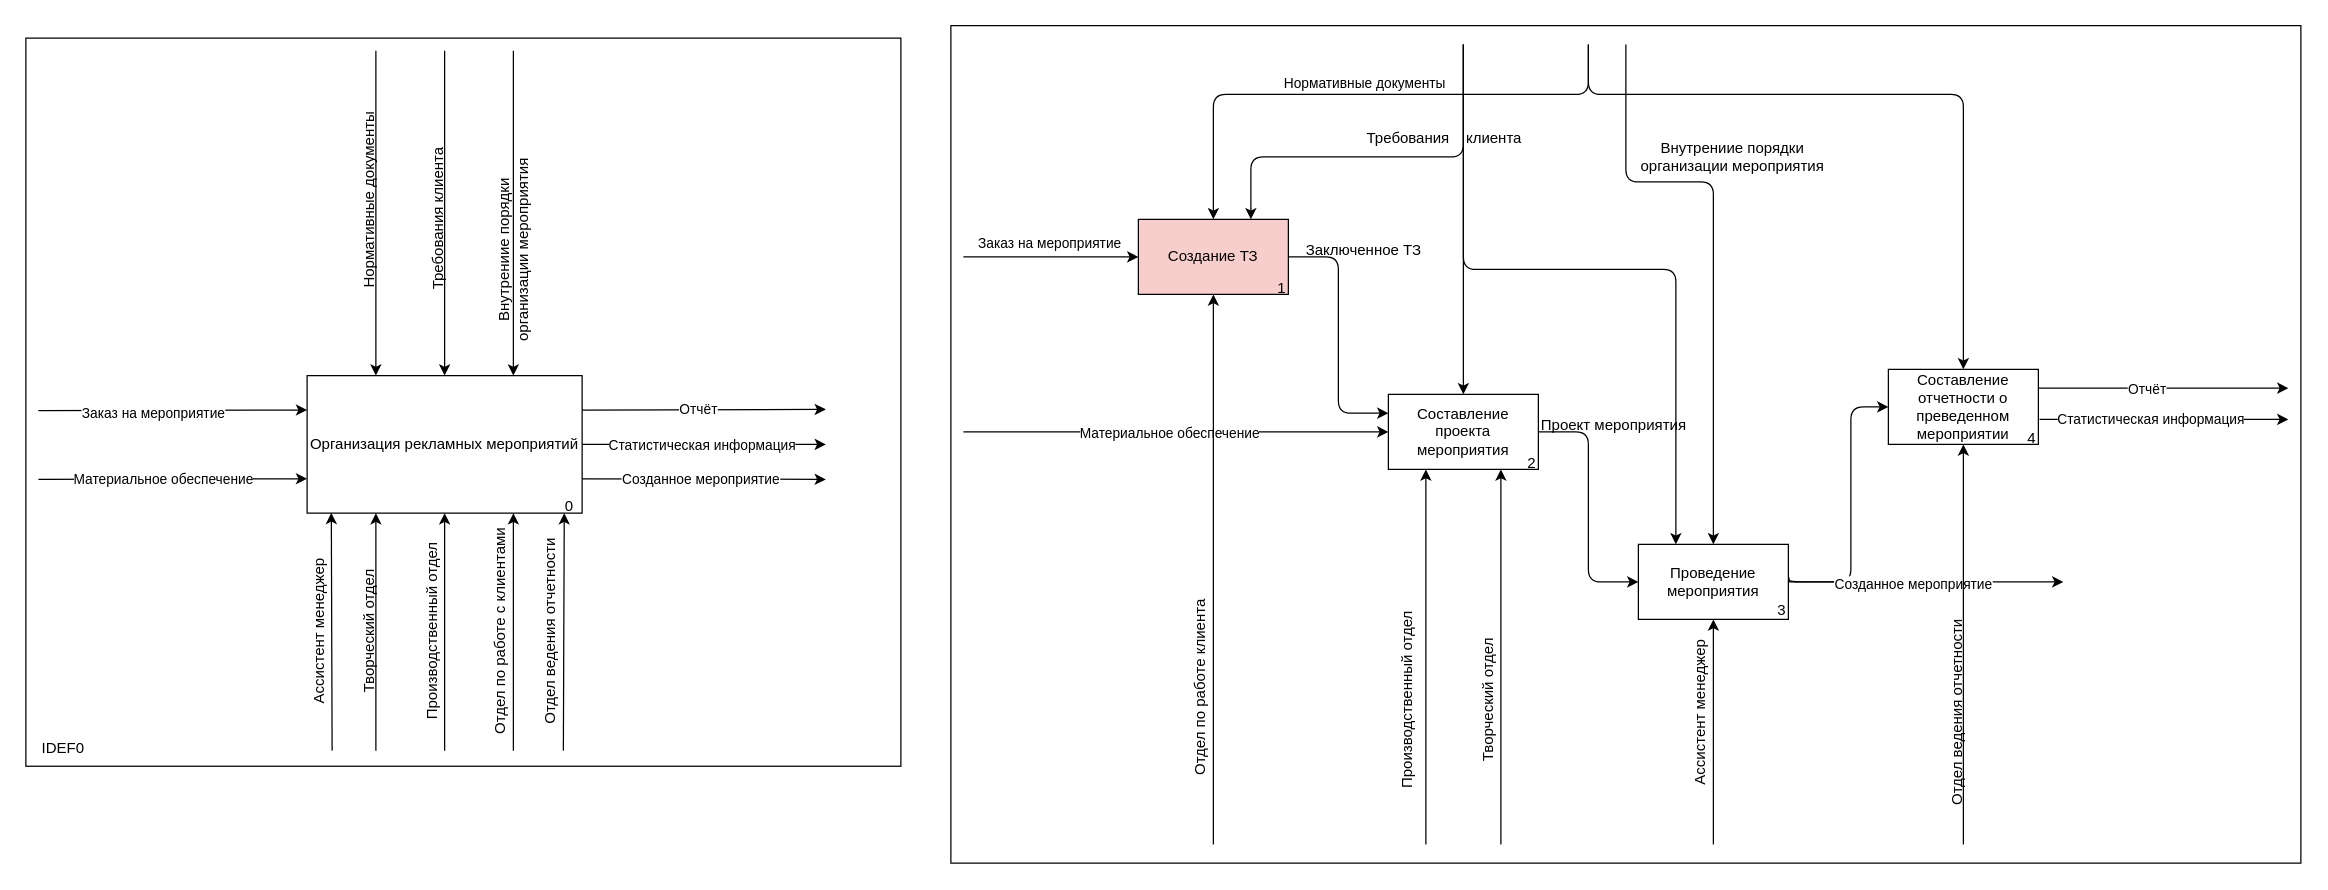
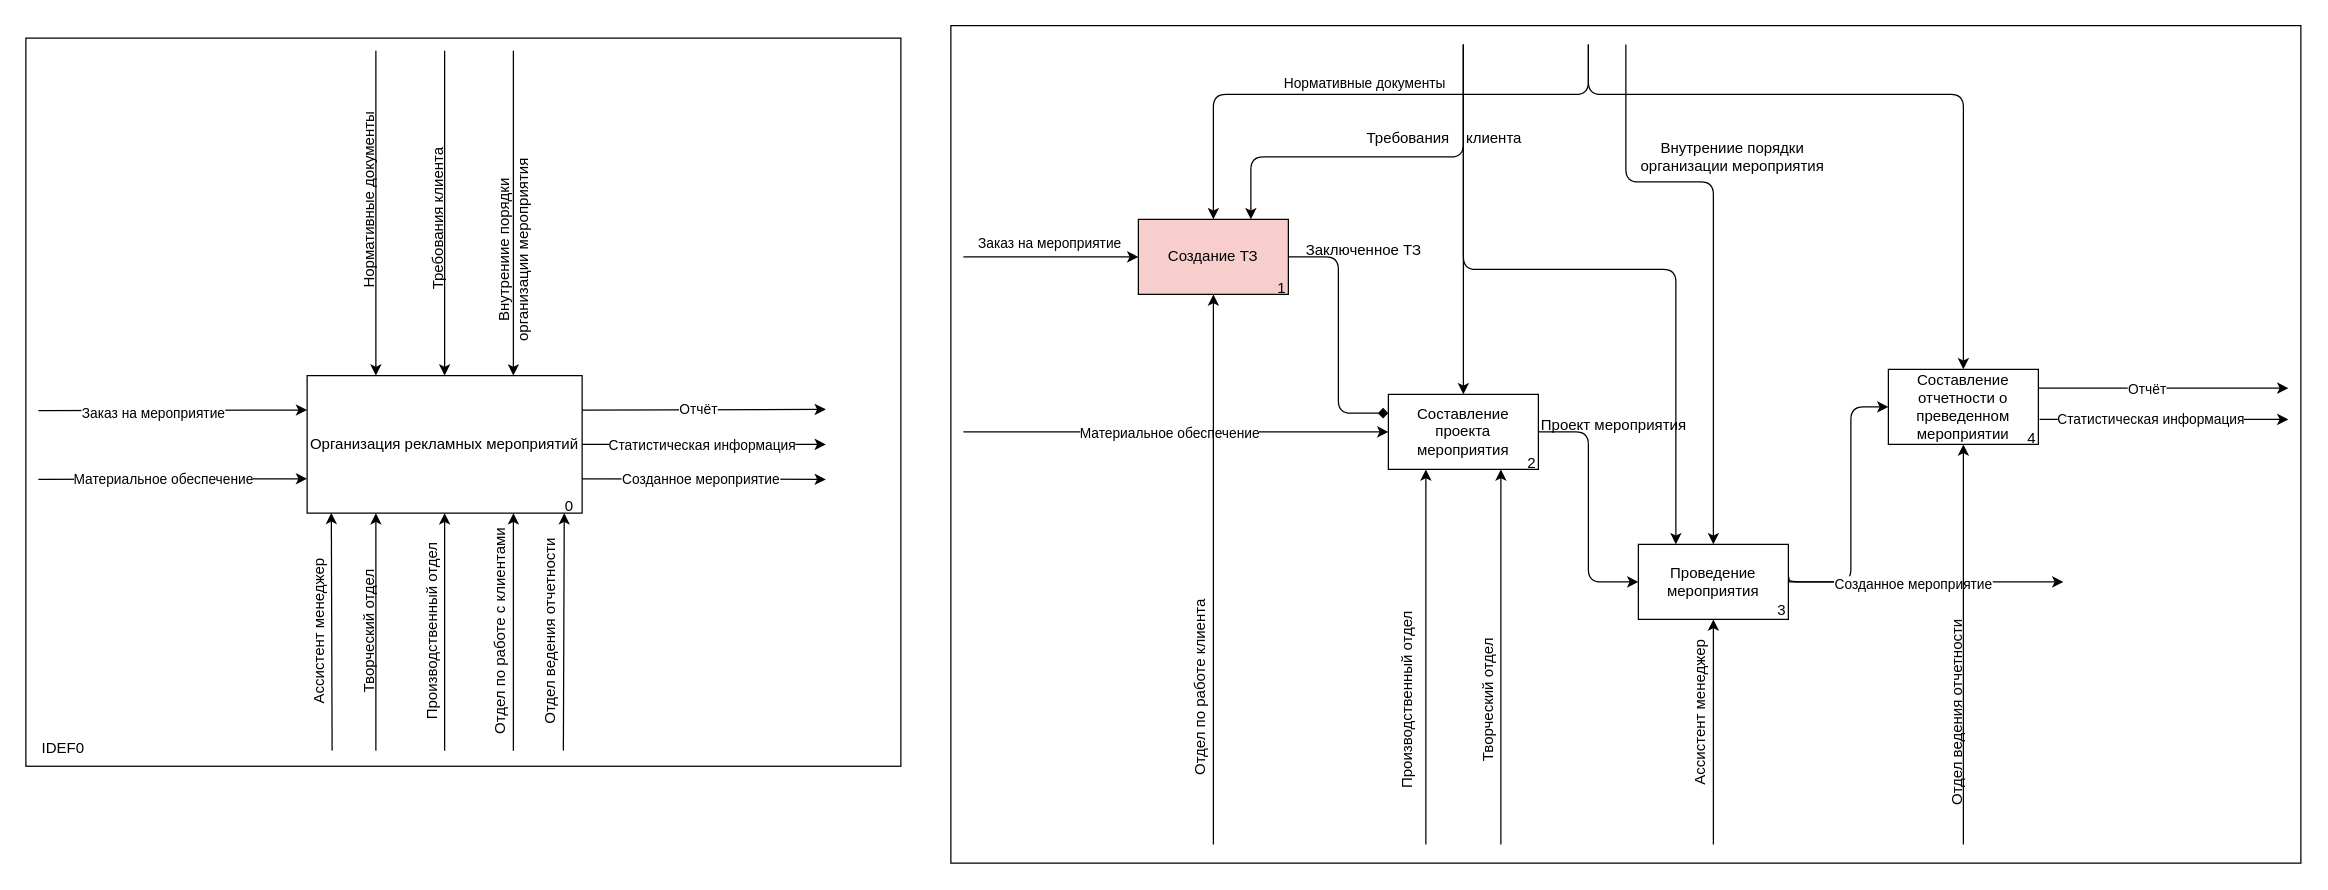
(1378, 413) -> (1377, 413)
